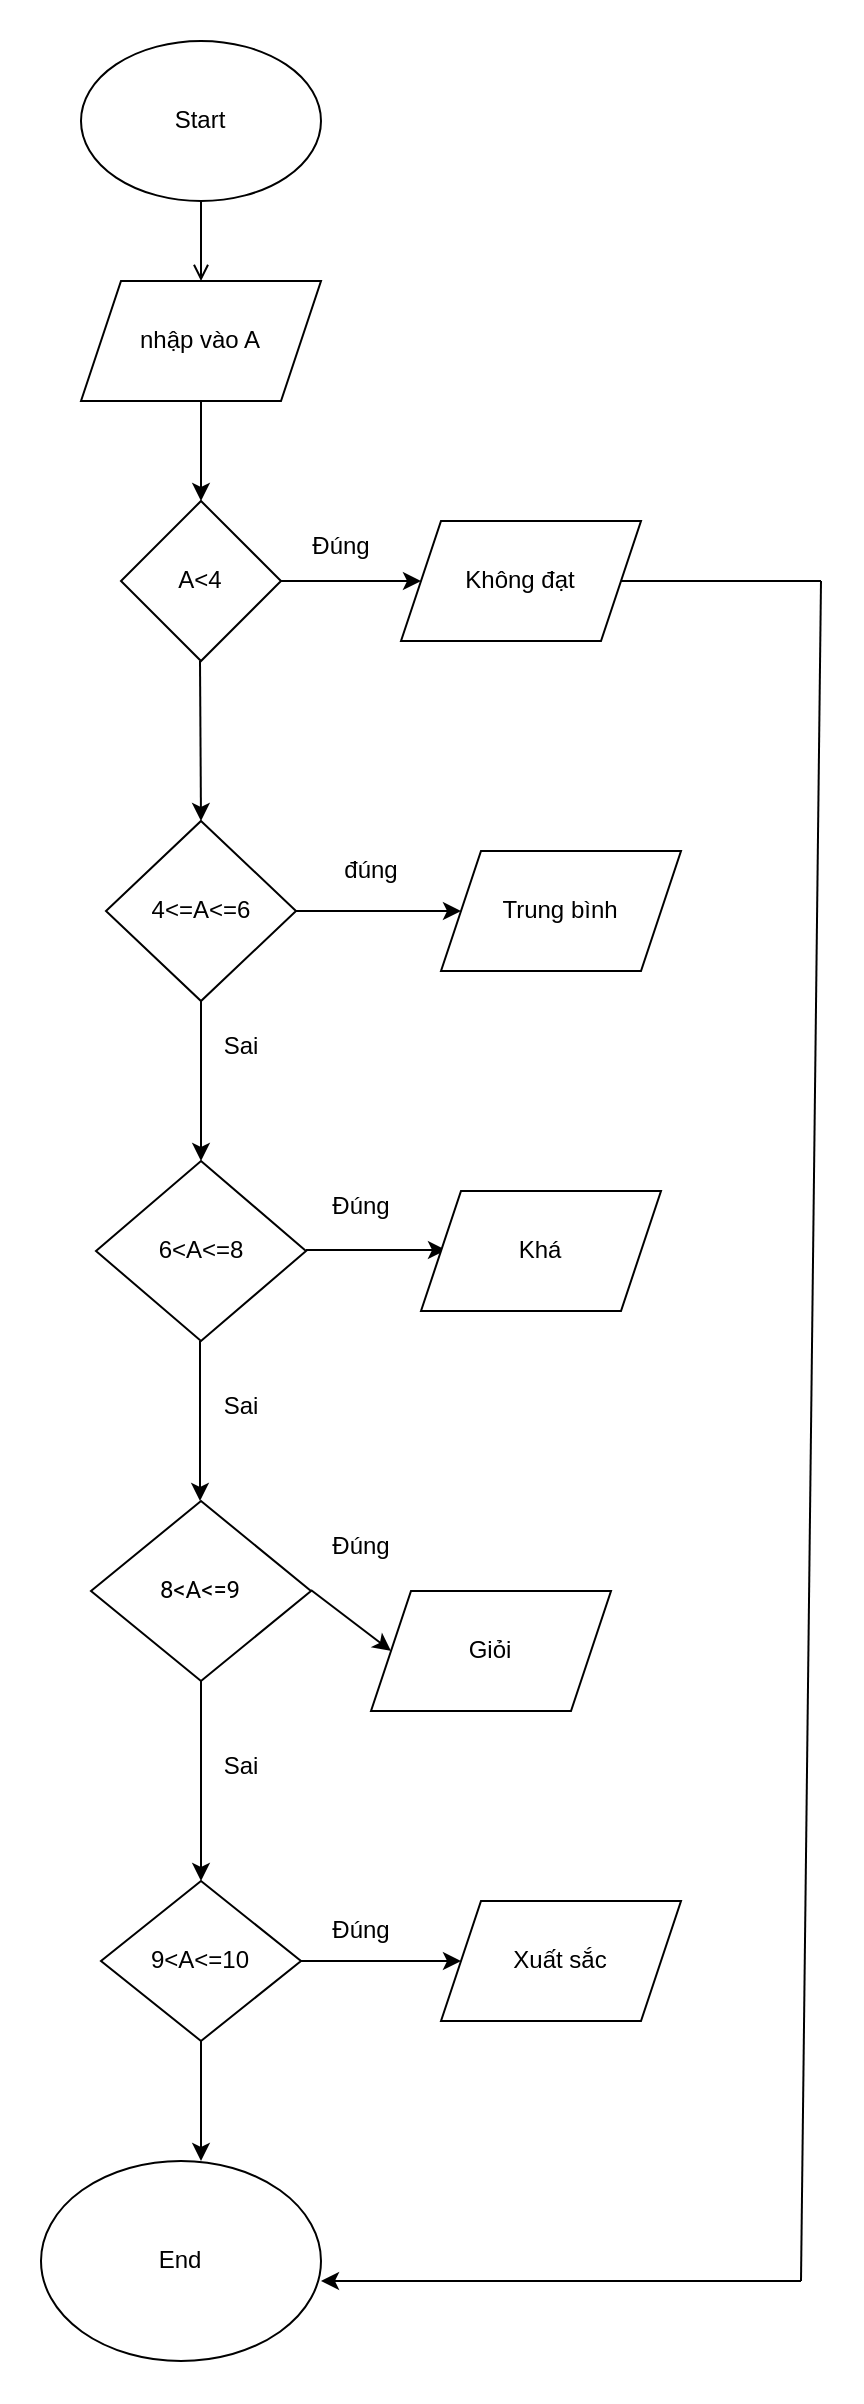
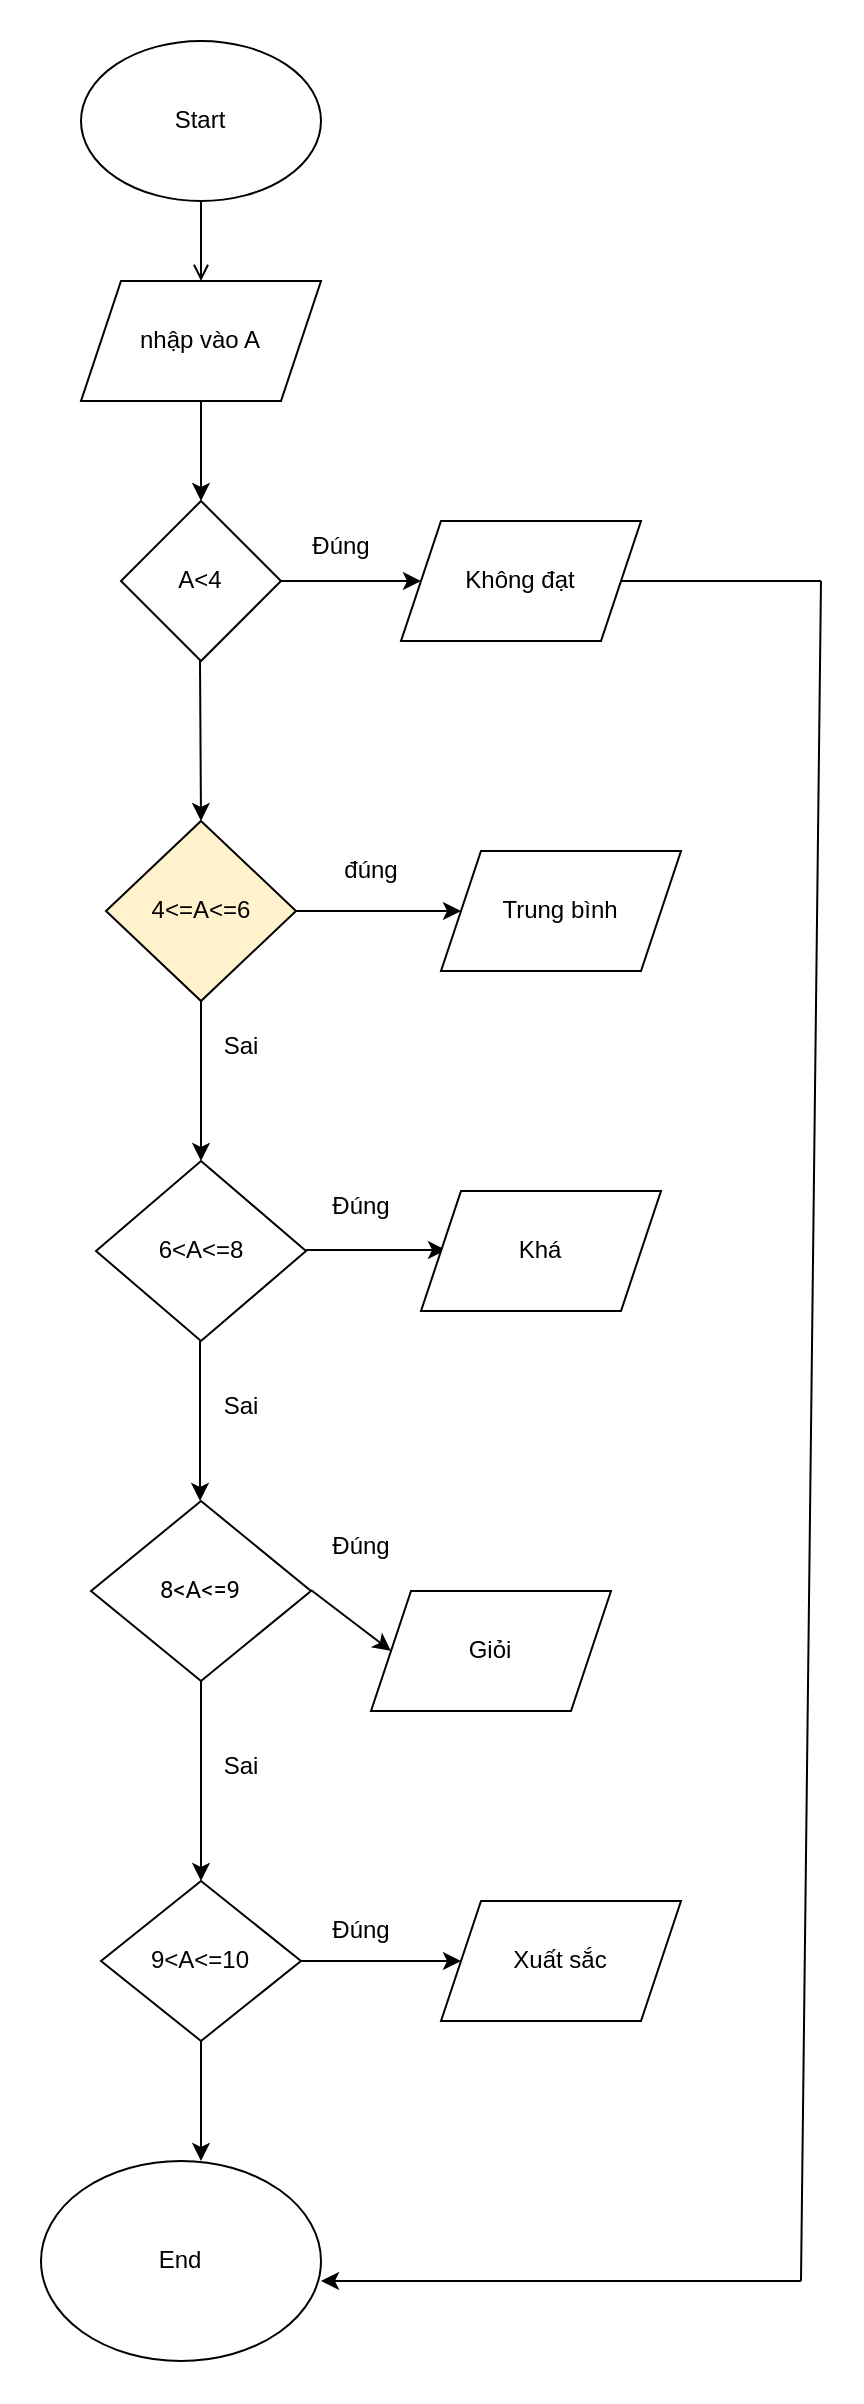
(201, 911) -> (201, 911)
